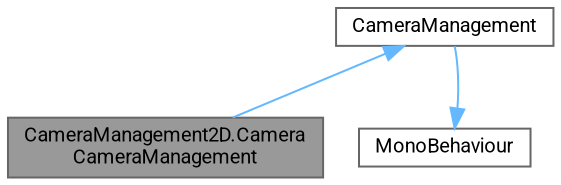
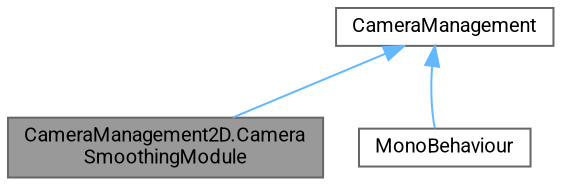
(458, 77) -> (432, 97)
(166, 148) -> (166, 148)
